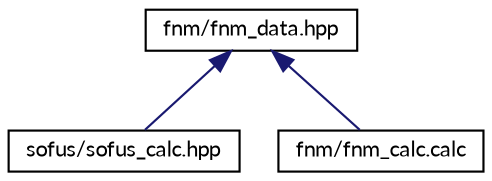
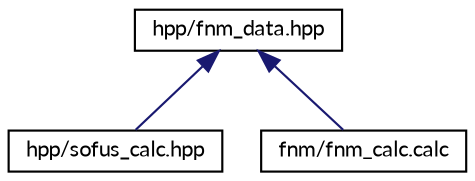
(251, 30) -> (238, 30)
(124, 151) -> (115, 151)
